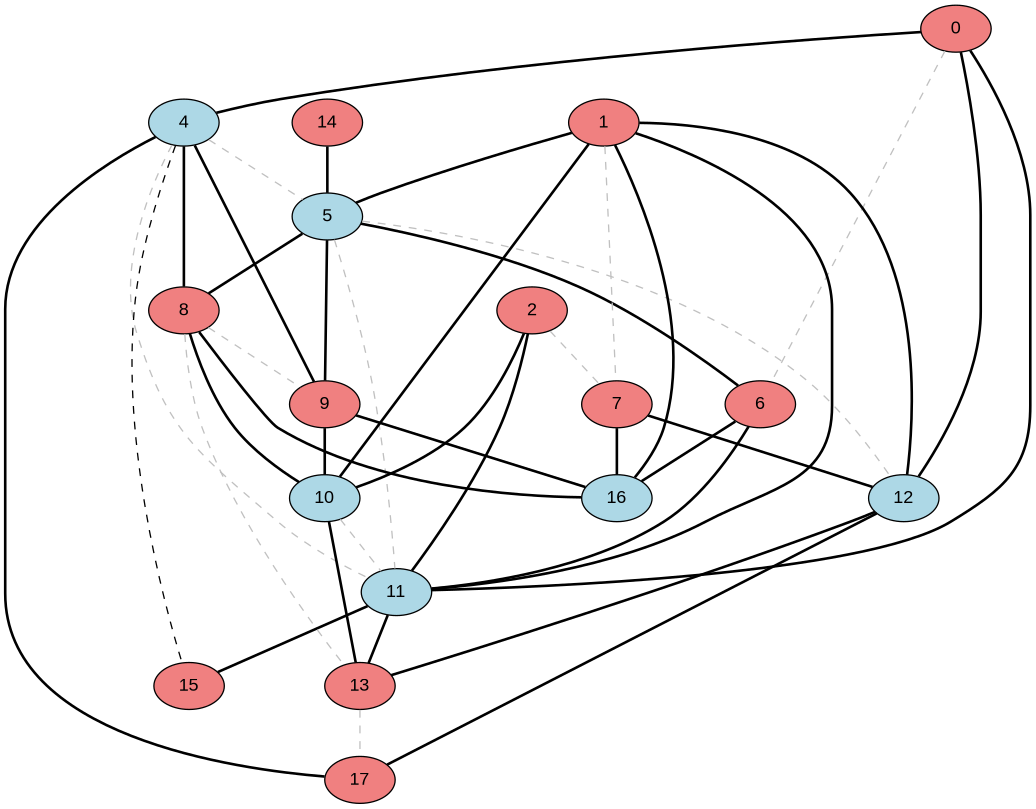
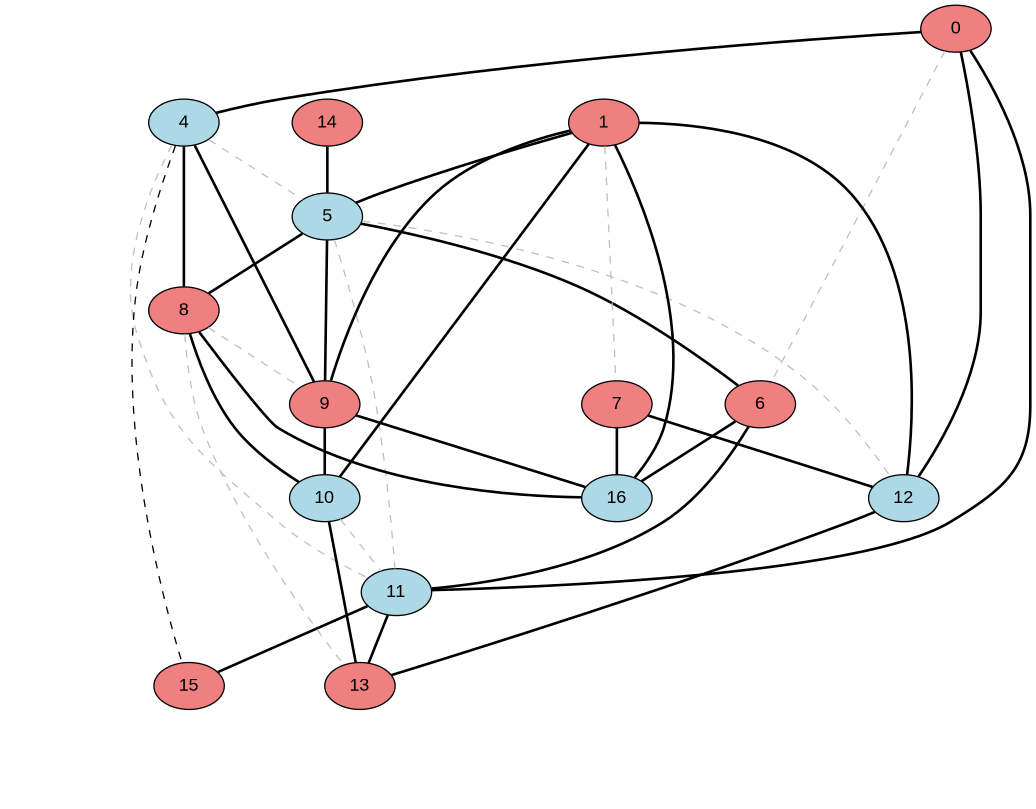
(532, 310) -> none
(822, 450) -> (413, 218)
(360, 780) -> none
